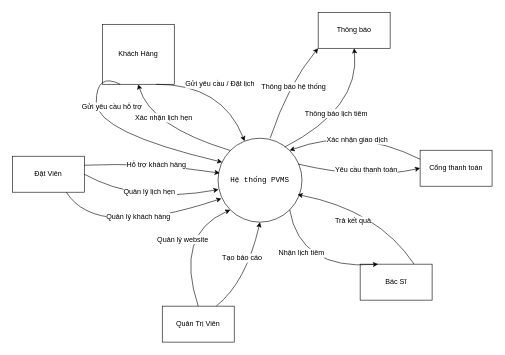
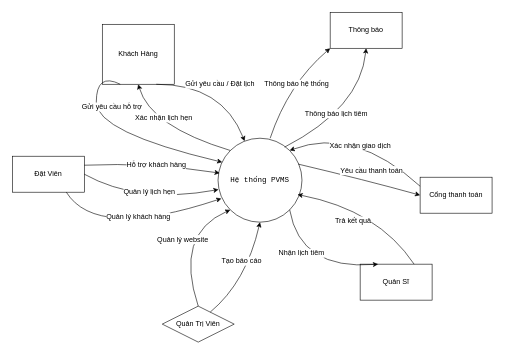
(354, 30) -> (366, 30)
(456, 168) -> (456, 195)
(396, 282) -> (396, 282)
(198, 324) -> (198, 324)
